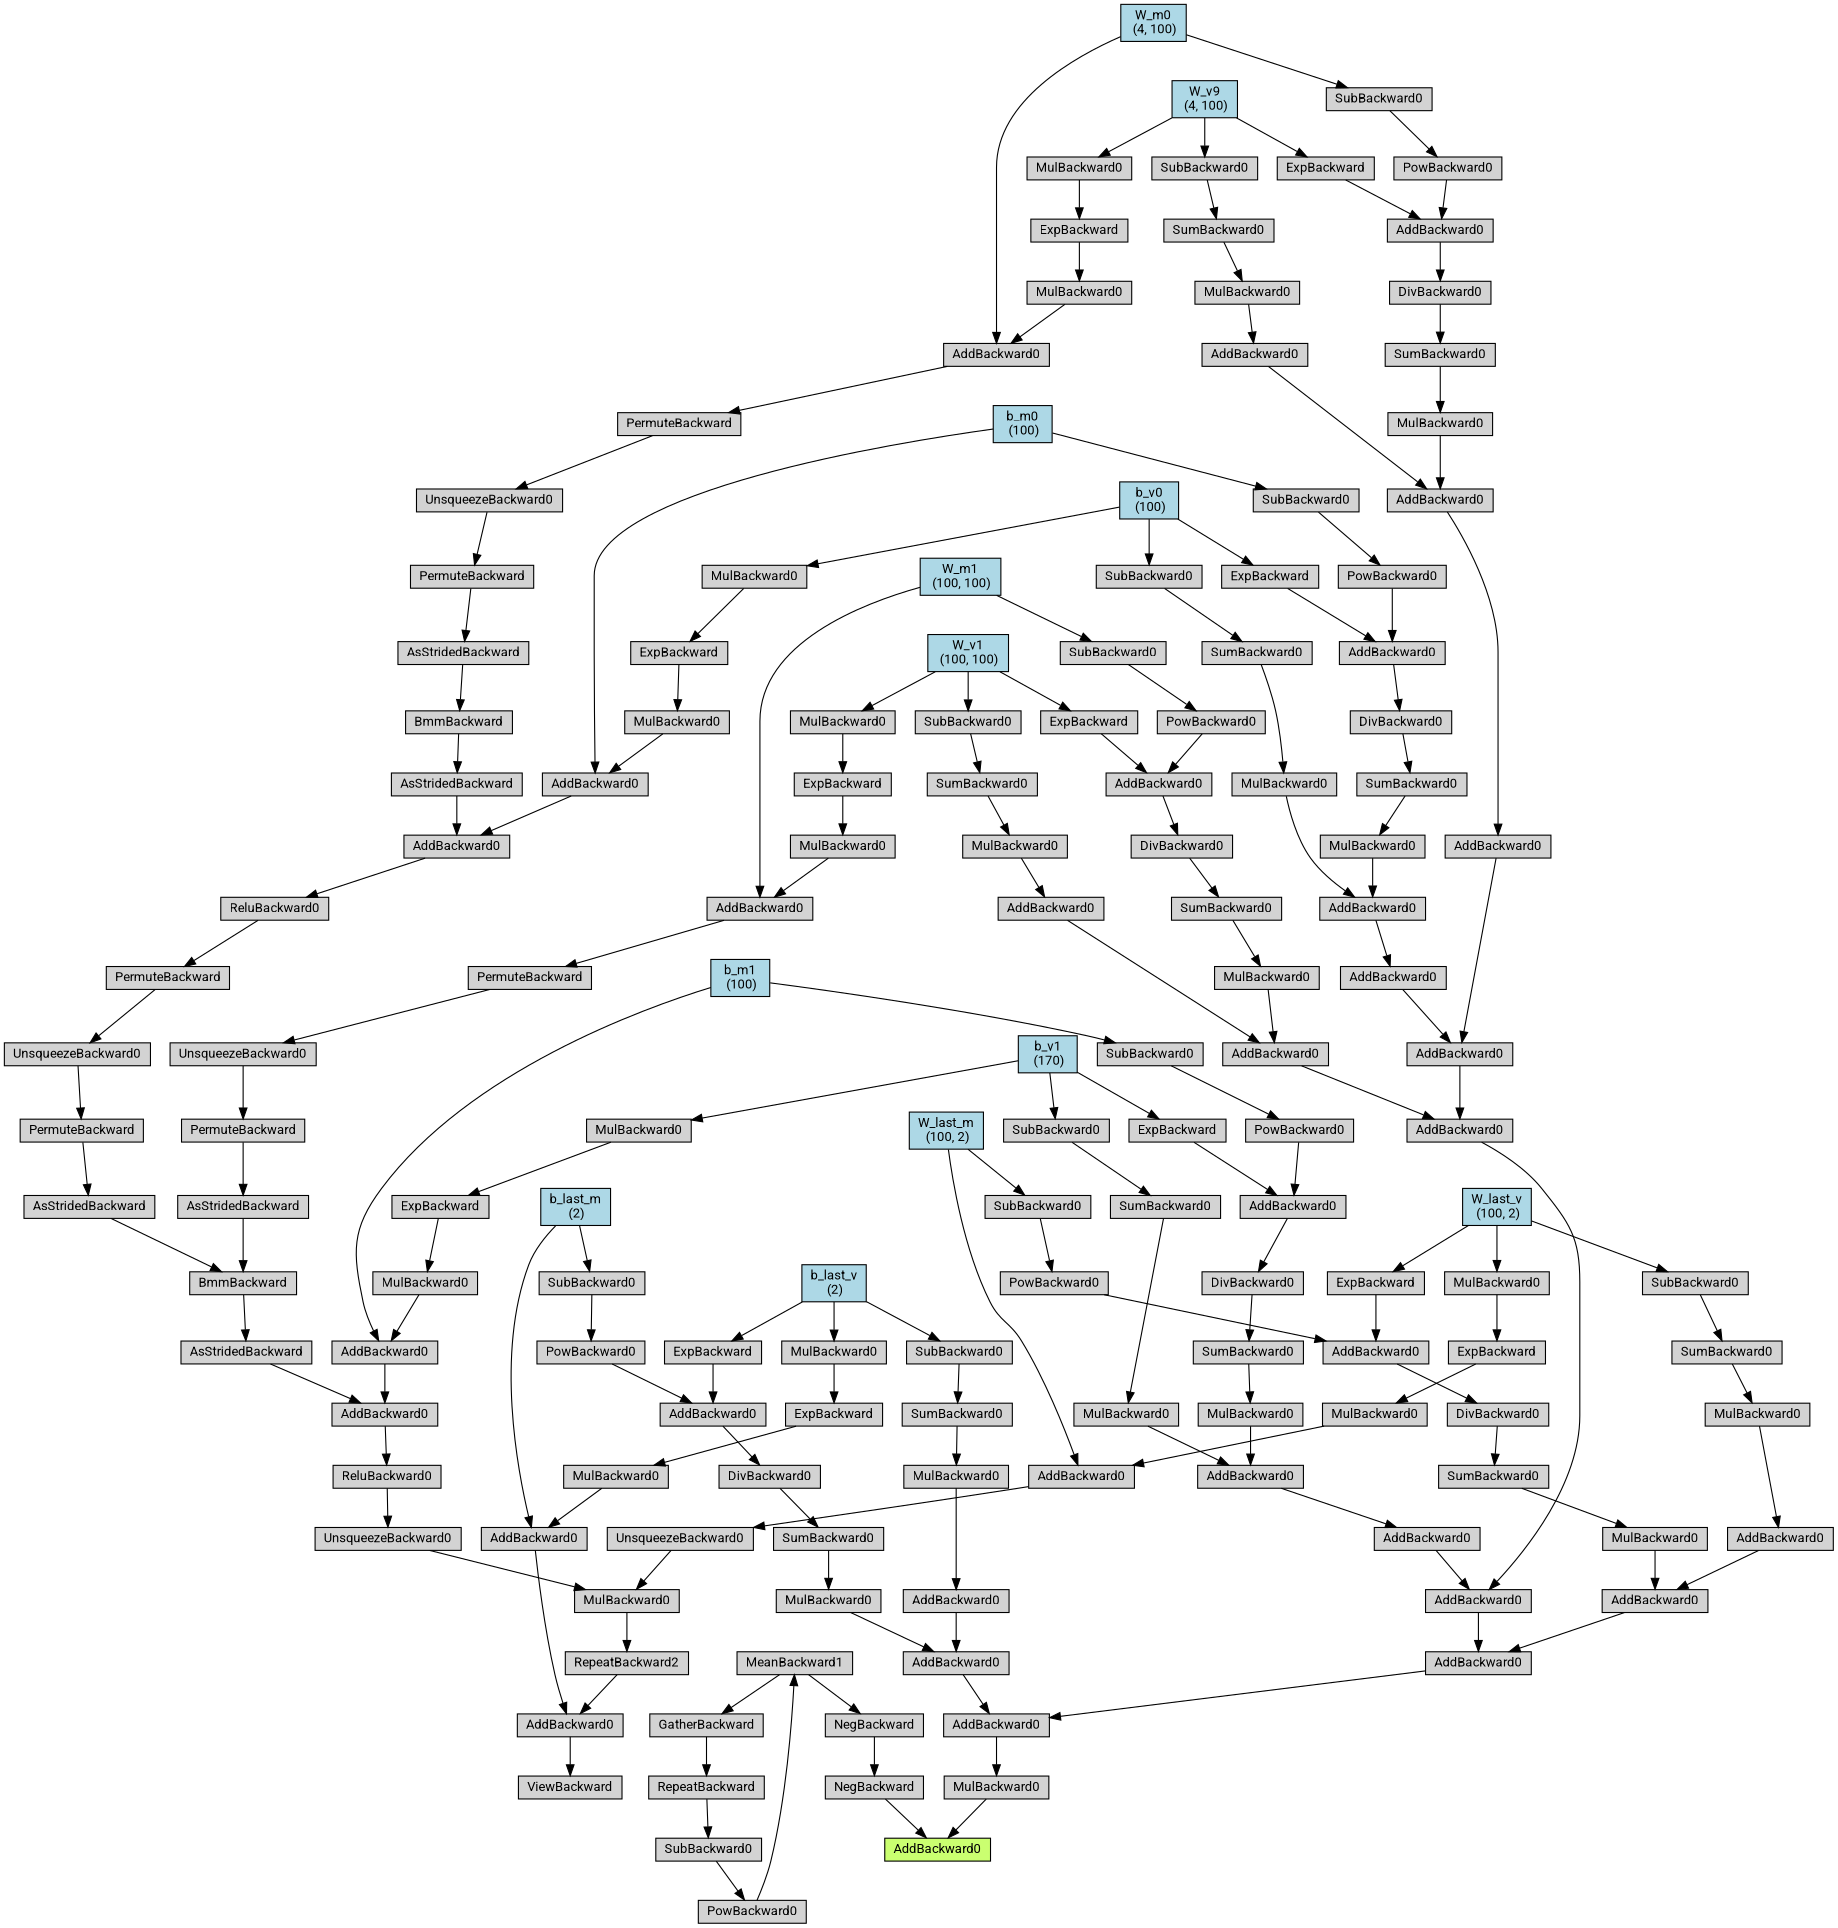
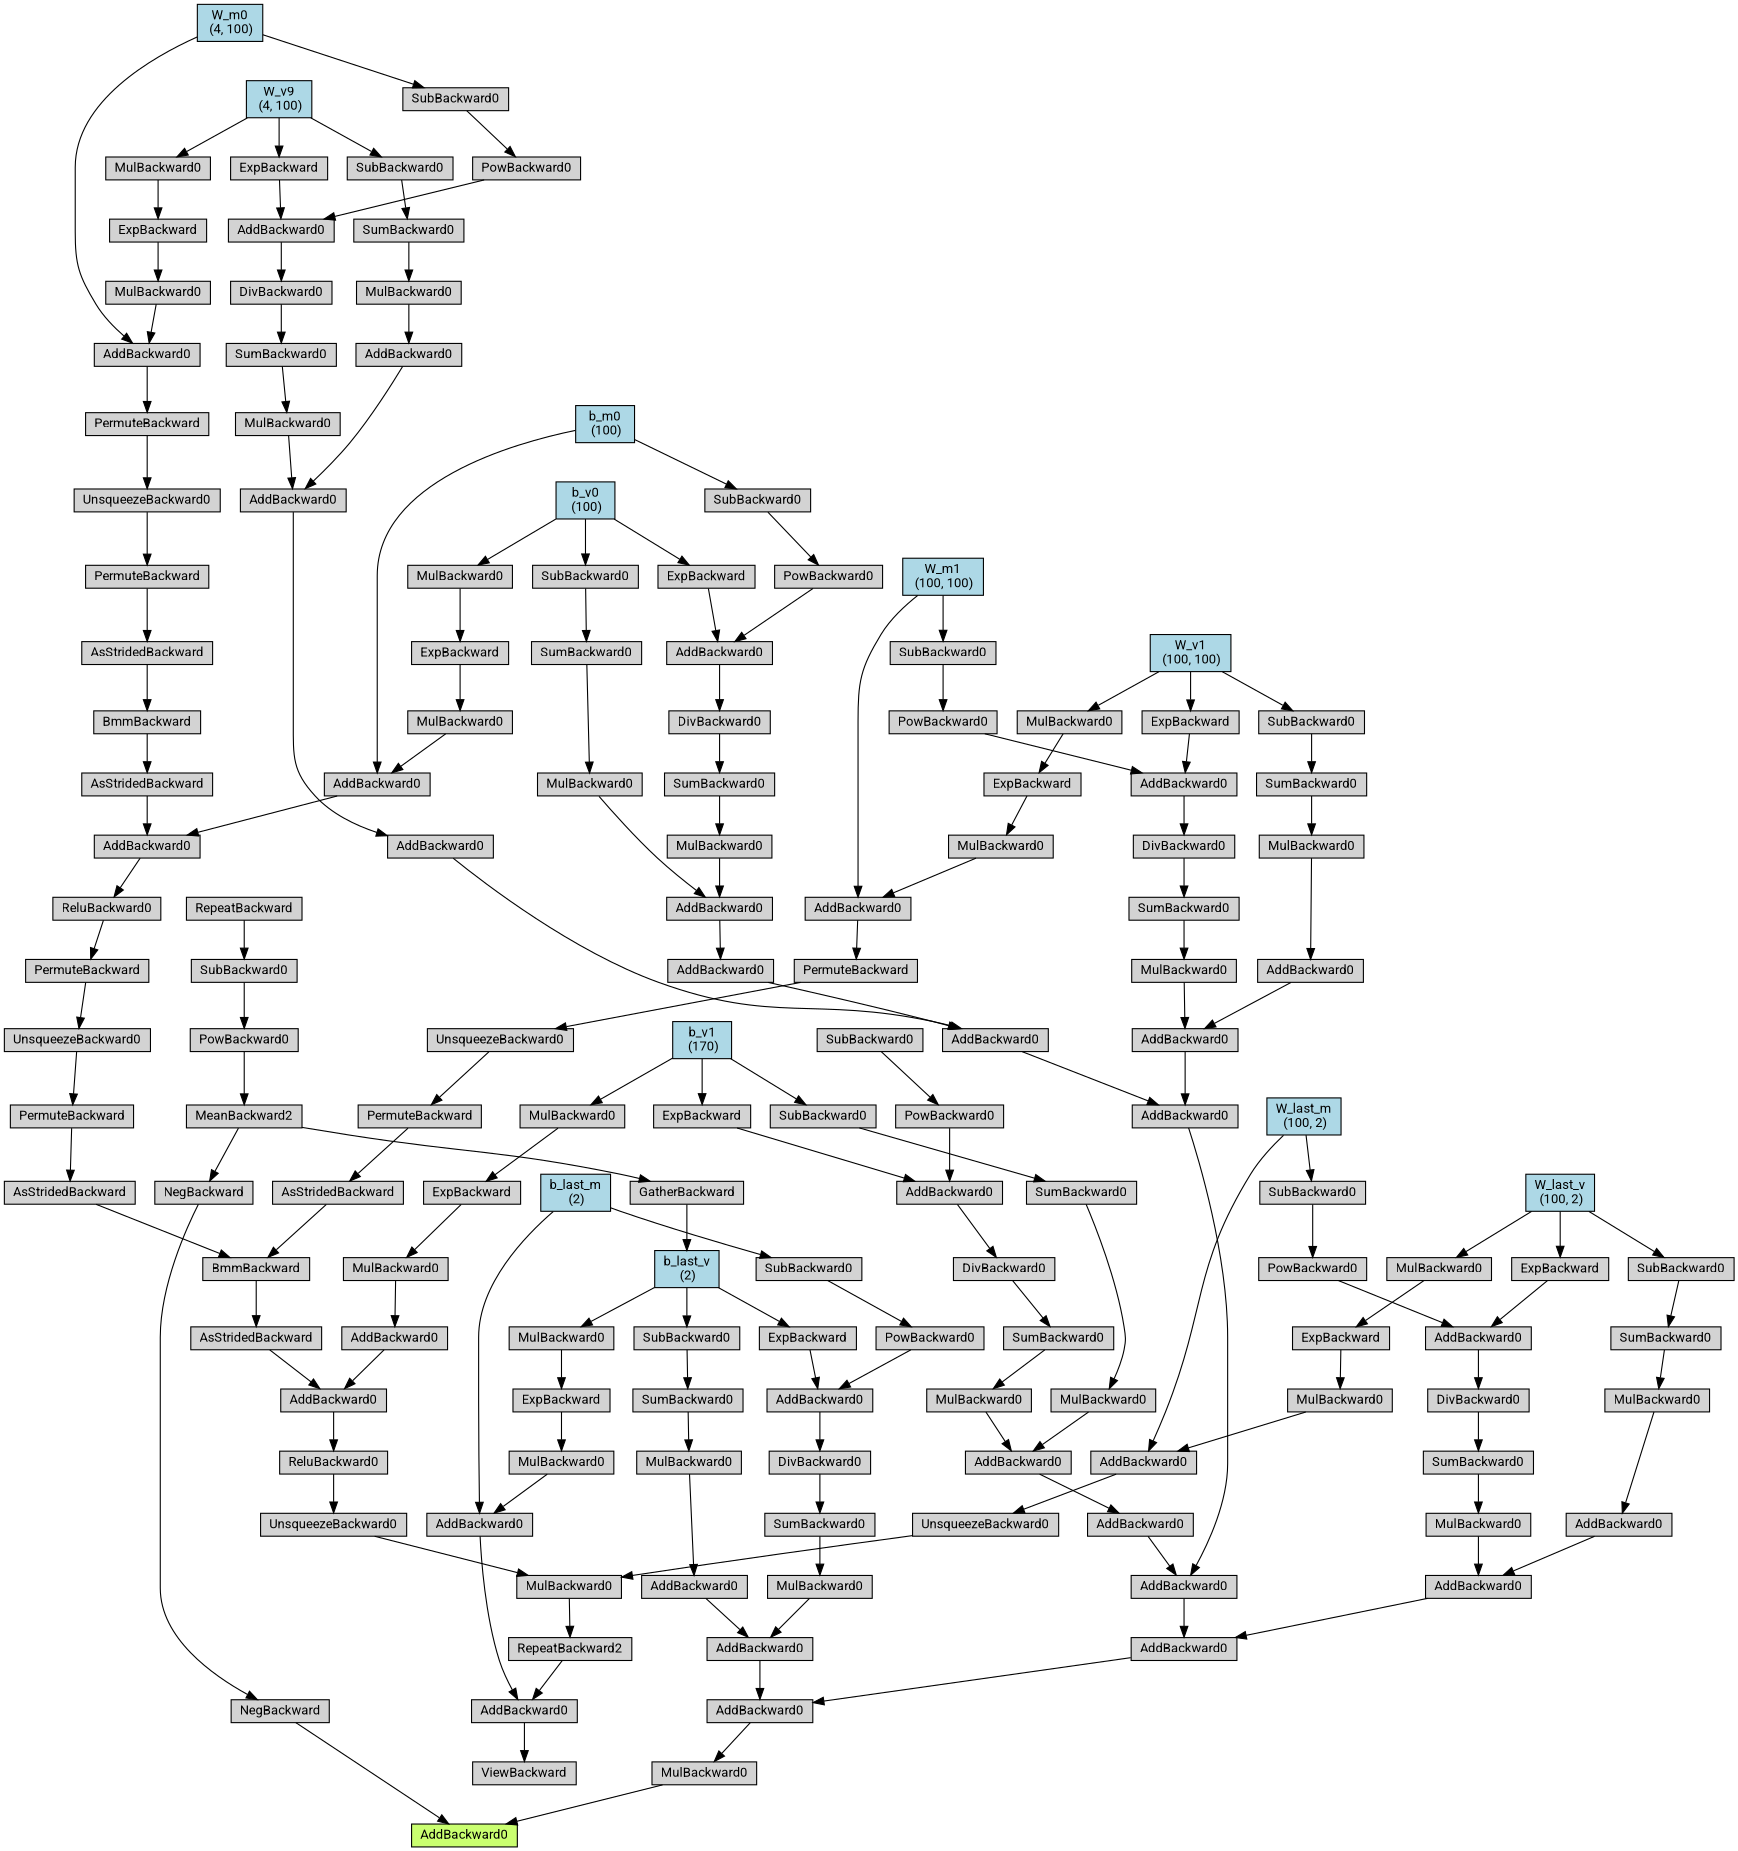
(740, 978) -> none
(795, 1663) -> (244, 1116)
(706, 1751) -> (687, 1222)
